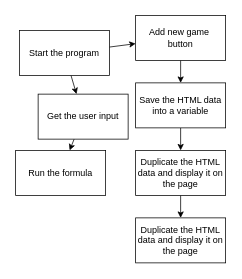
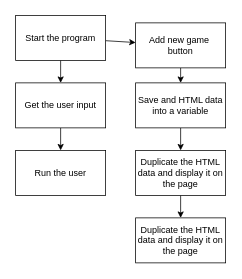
(180, 38) -> (180, 45)
(64, 53) -> (60, 38)
(180, 105) -> (180, 105)
(83, 117) -> (60, 105)
(60, 173) -> (60, 173)
